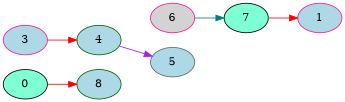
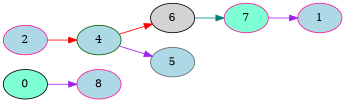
(173, 18) -> (173, 18)
(246, 18) -> (246, 18)
(279, 18) -> (279, 18)
none -> (132, 30)
(25, 40) -> (25, 40)
(58, 84) -> (58, 84)
(99, 84) -> (99, 84)
